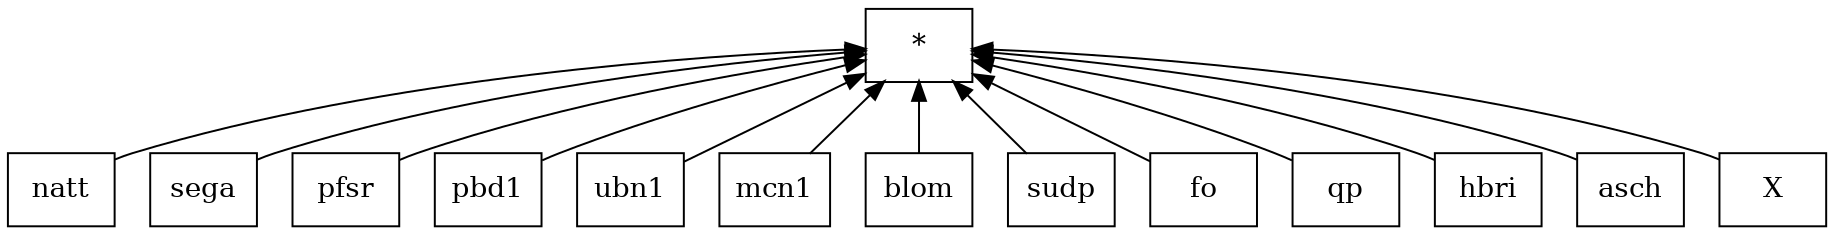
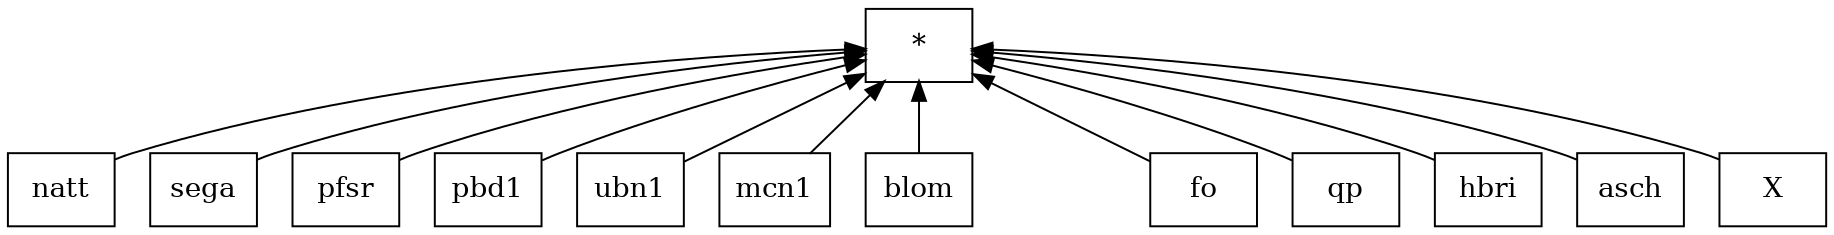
(1061, 190) -> none
